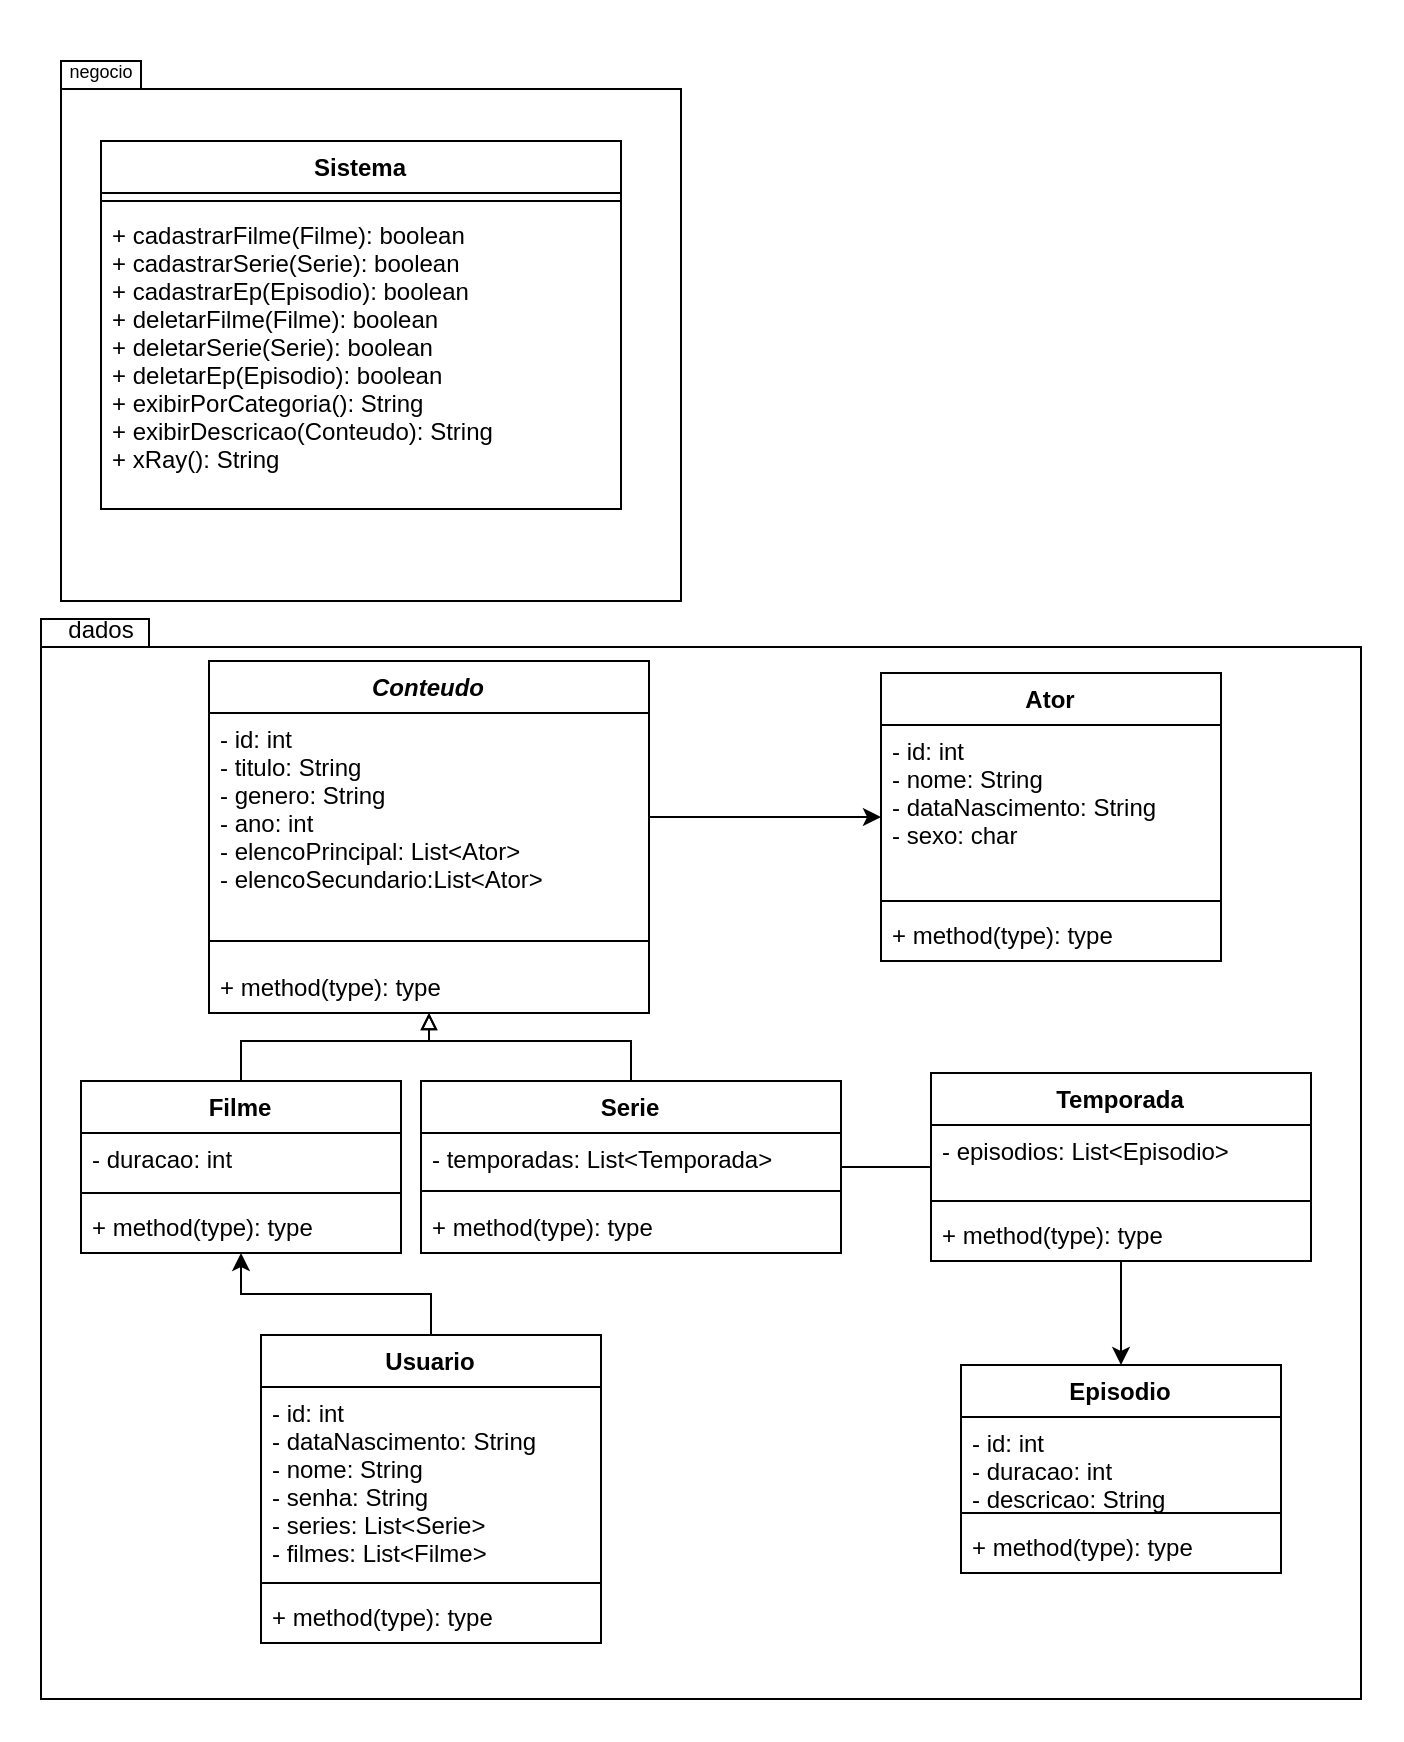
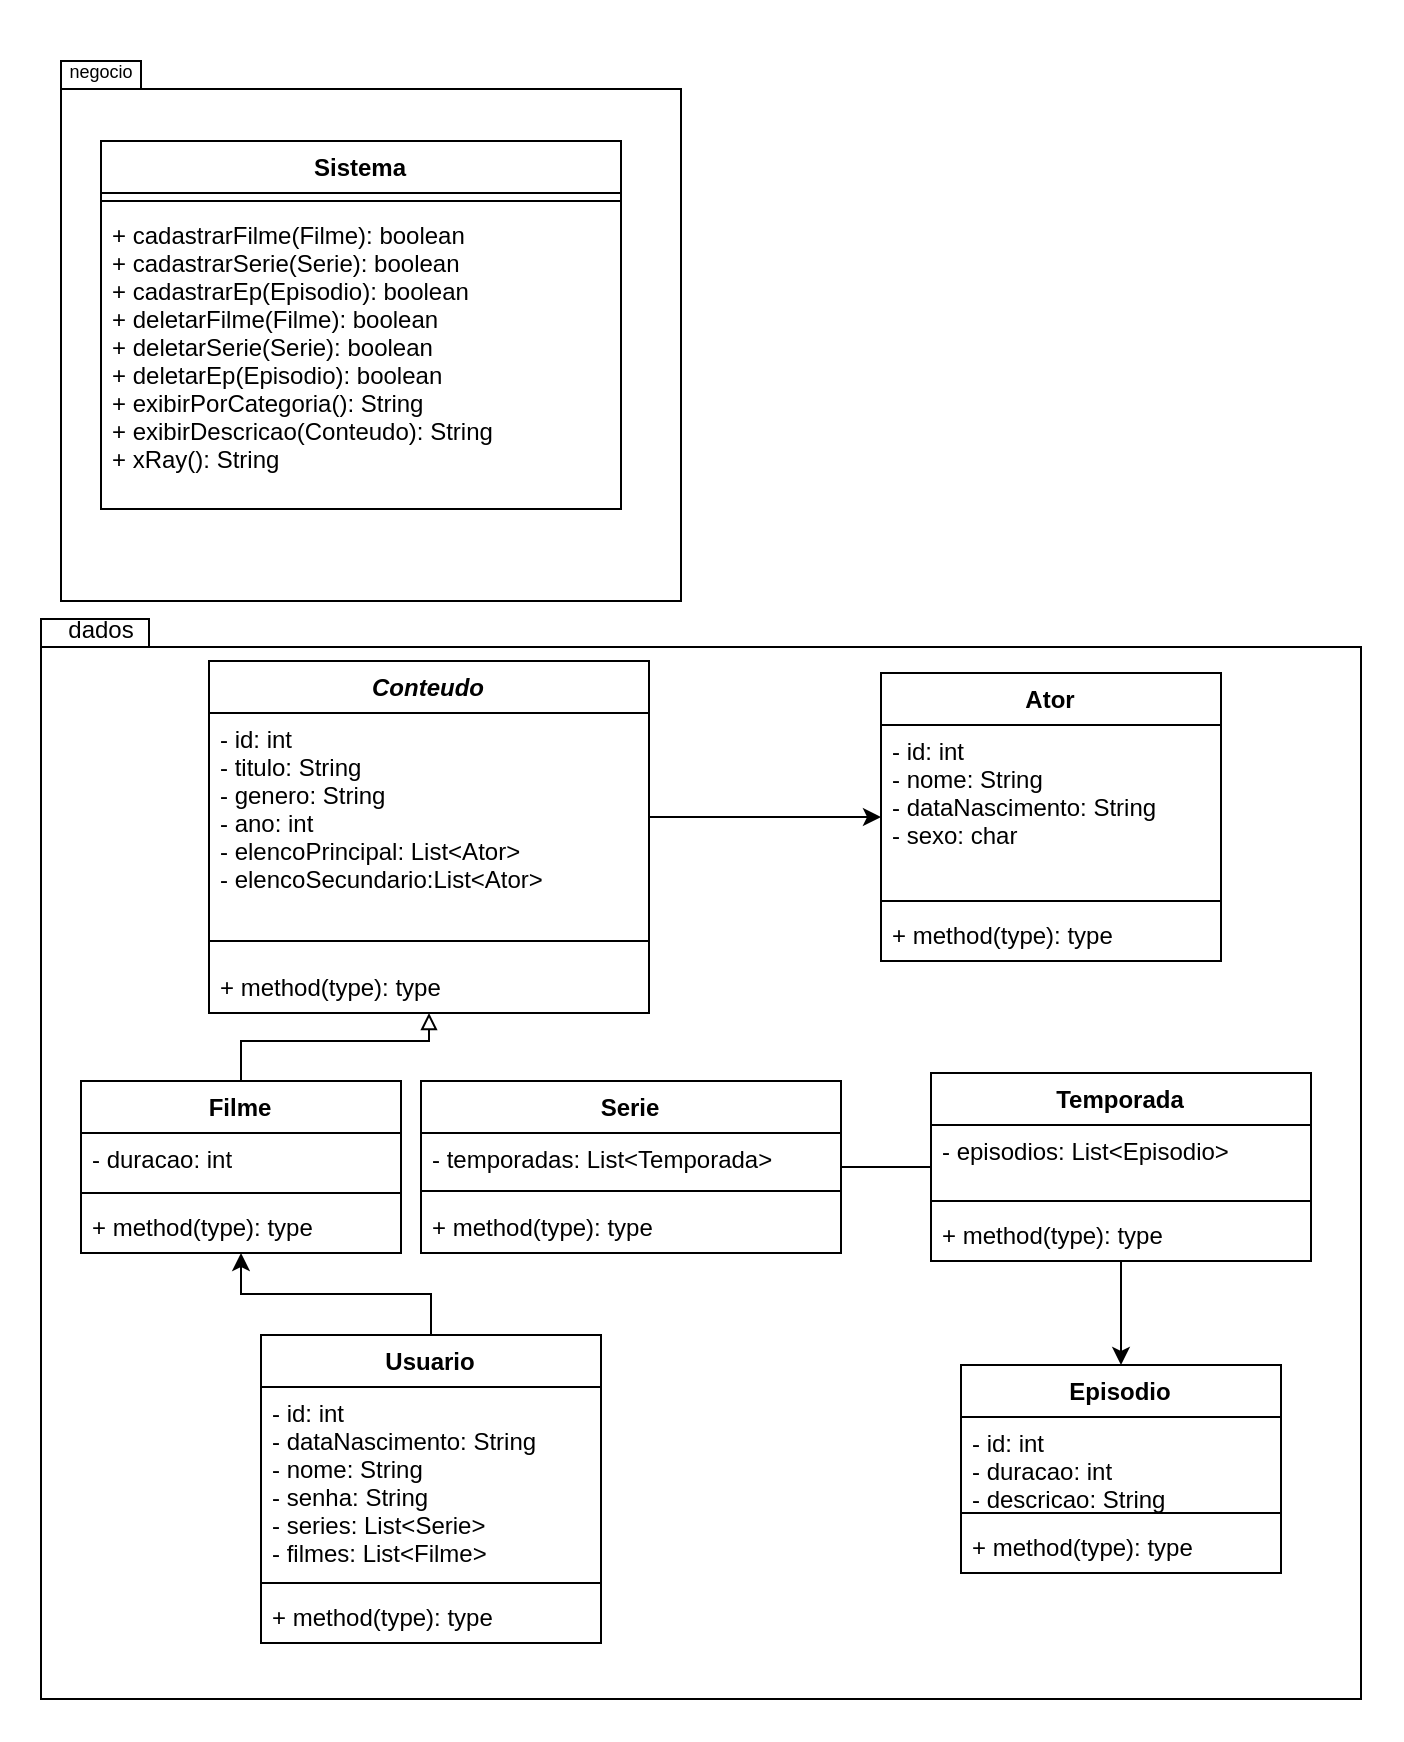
(552, 1041) -> none
